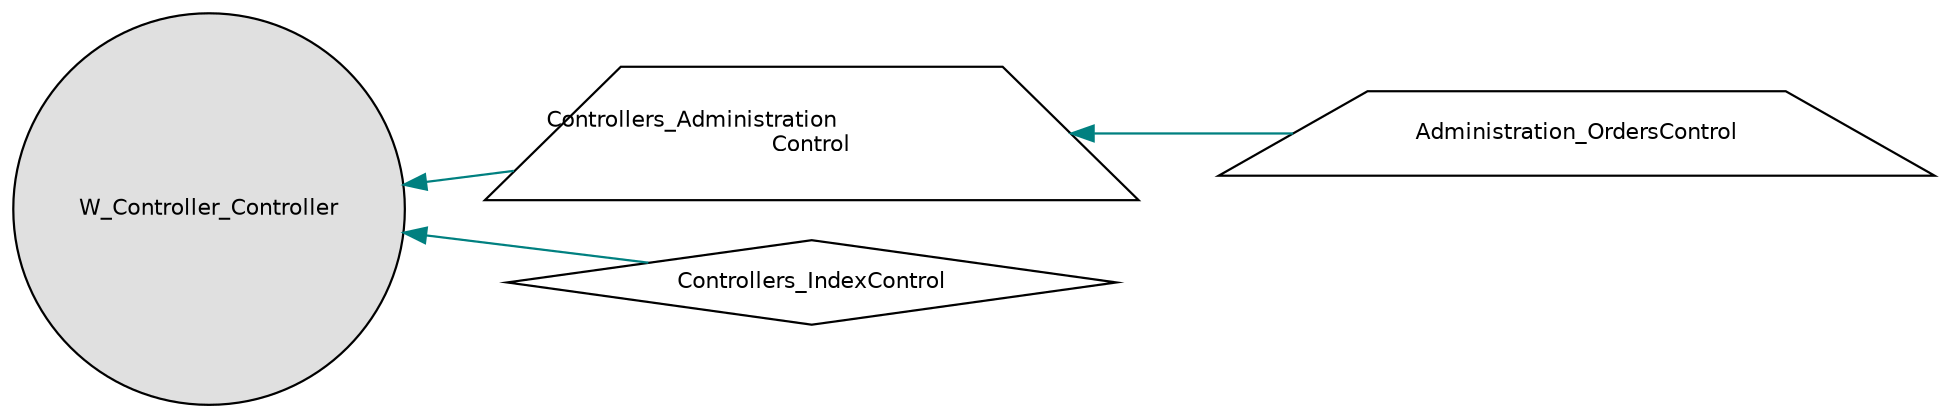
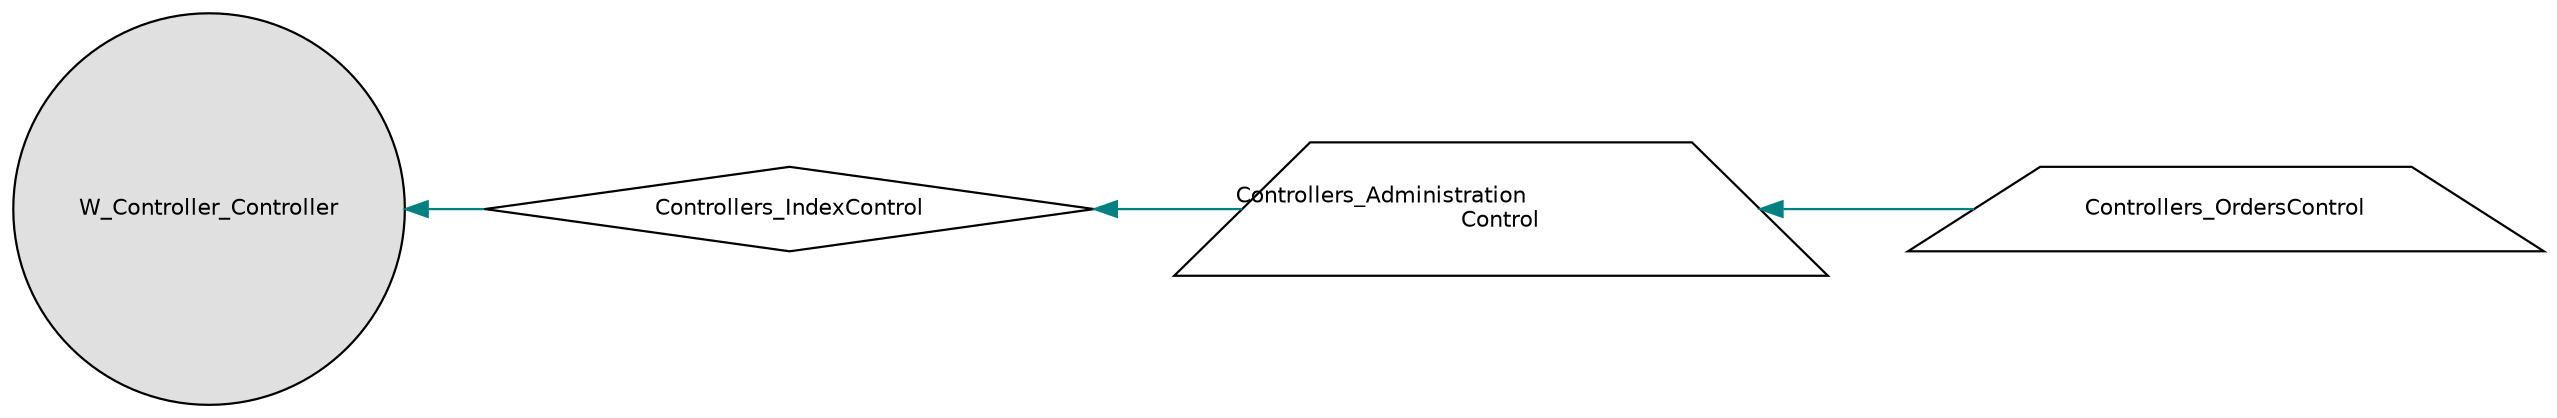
(1577, 133) -> (2226, 209)
(470, 176) -> (1180, 209)
